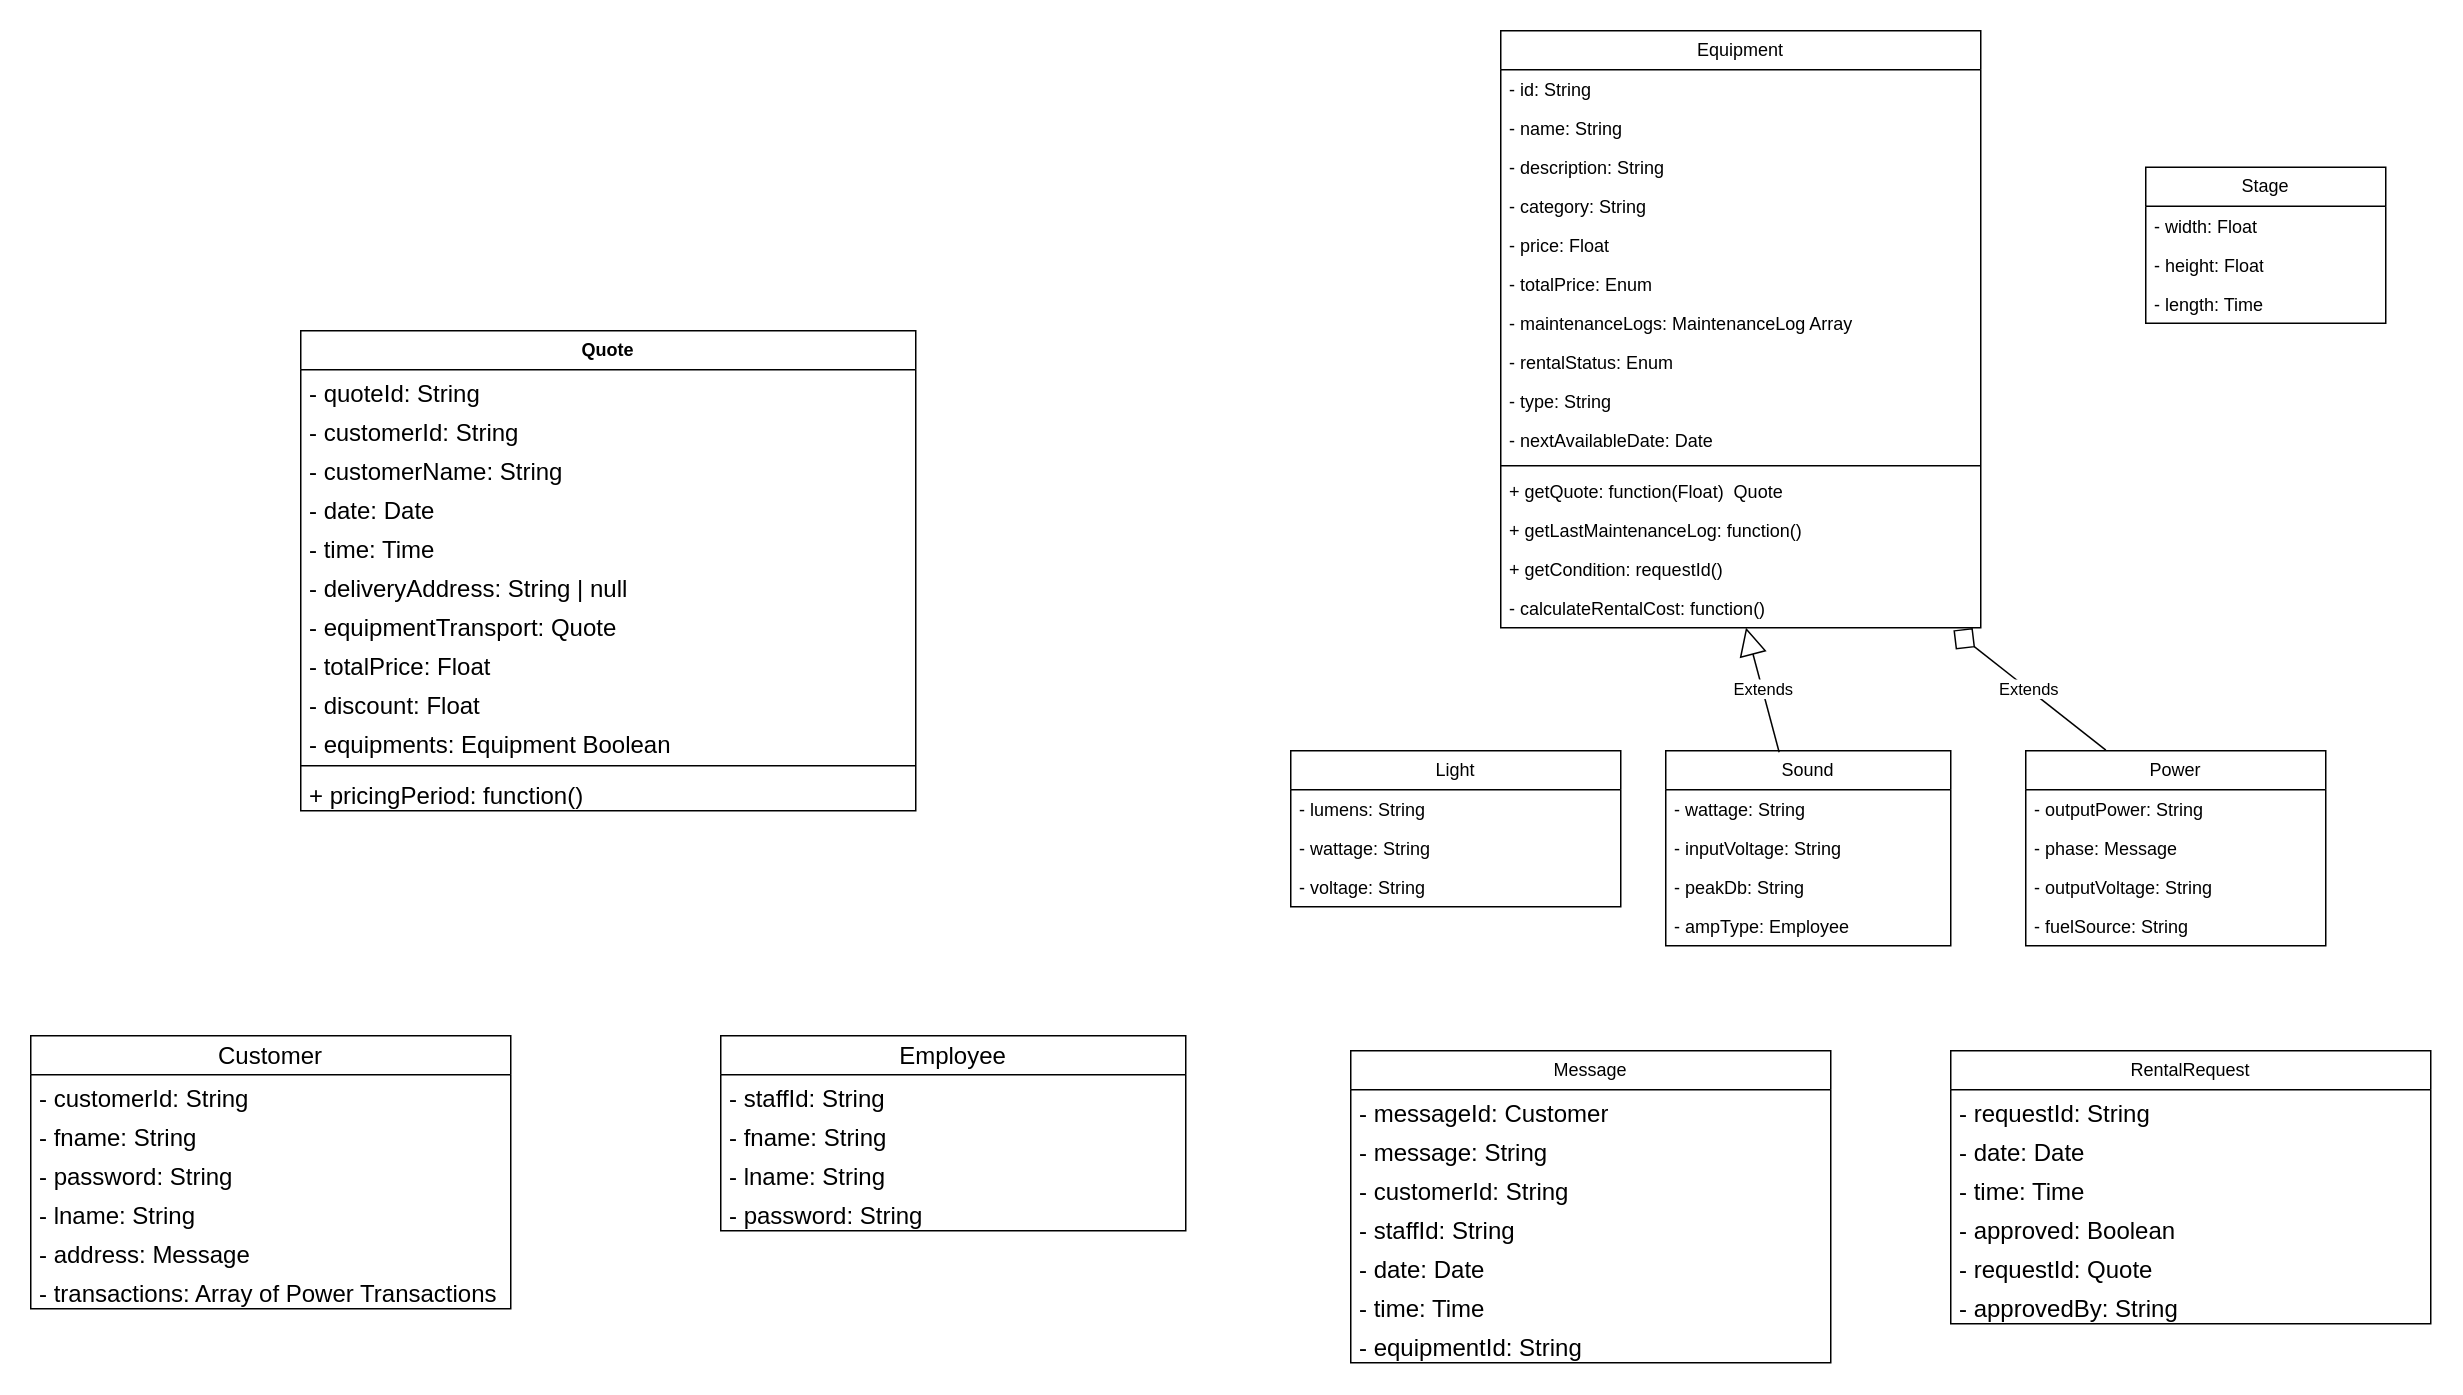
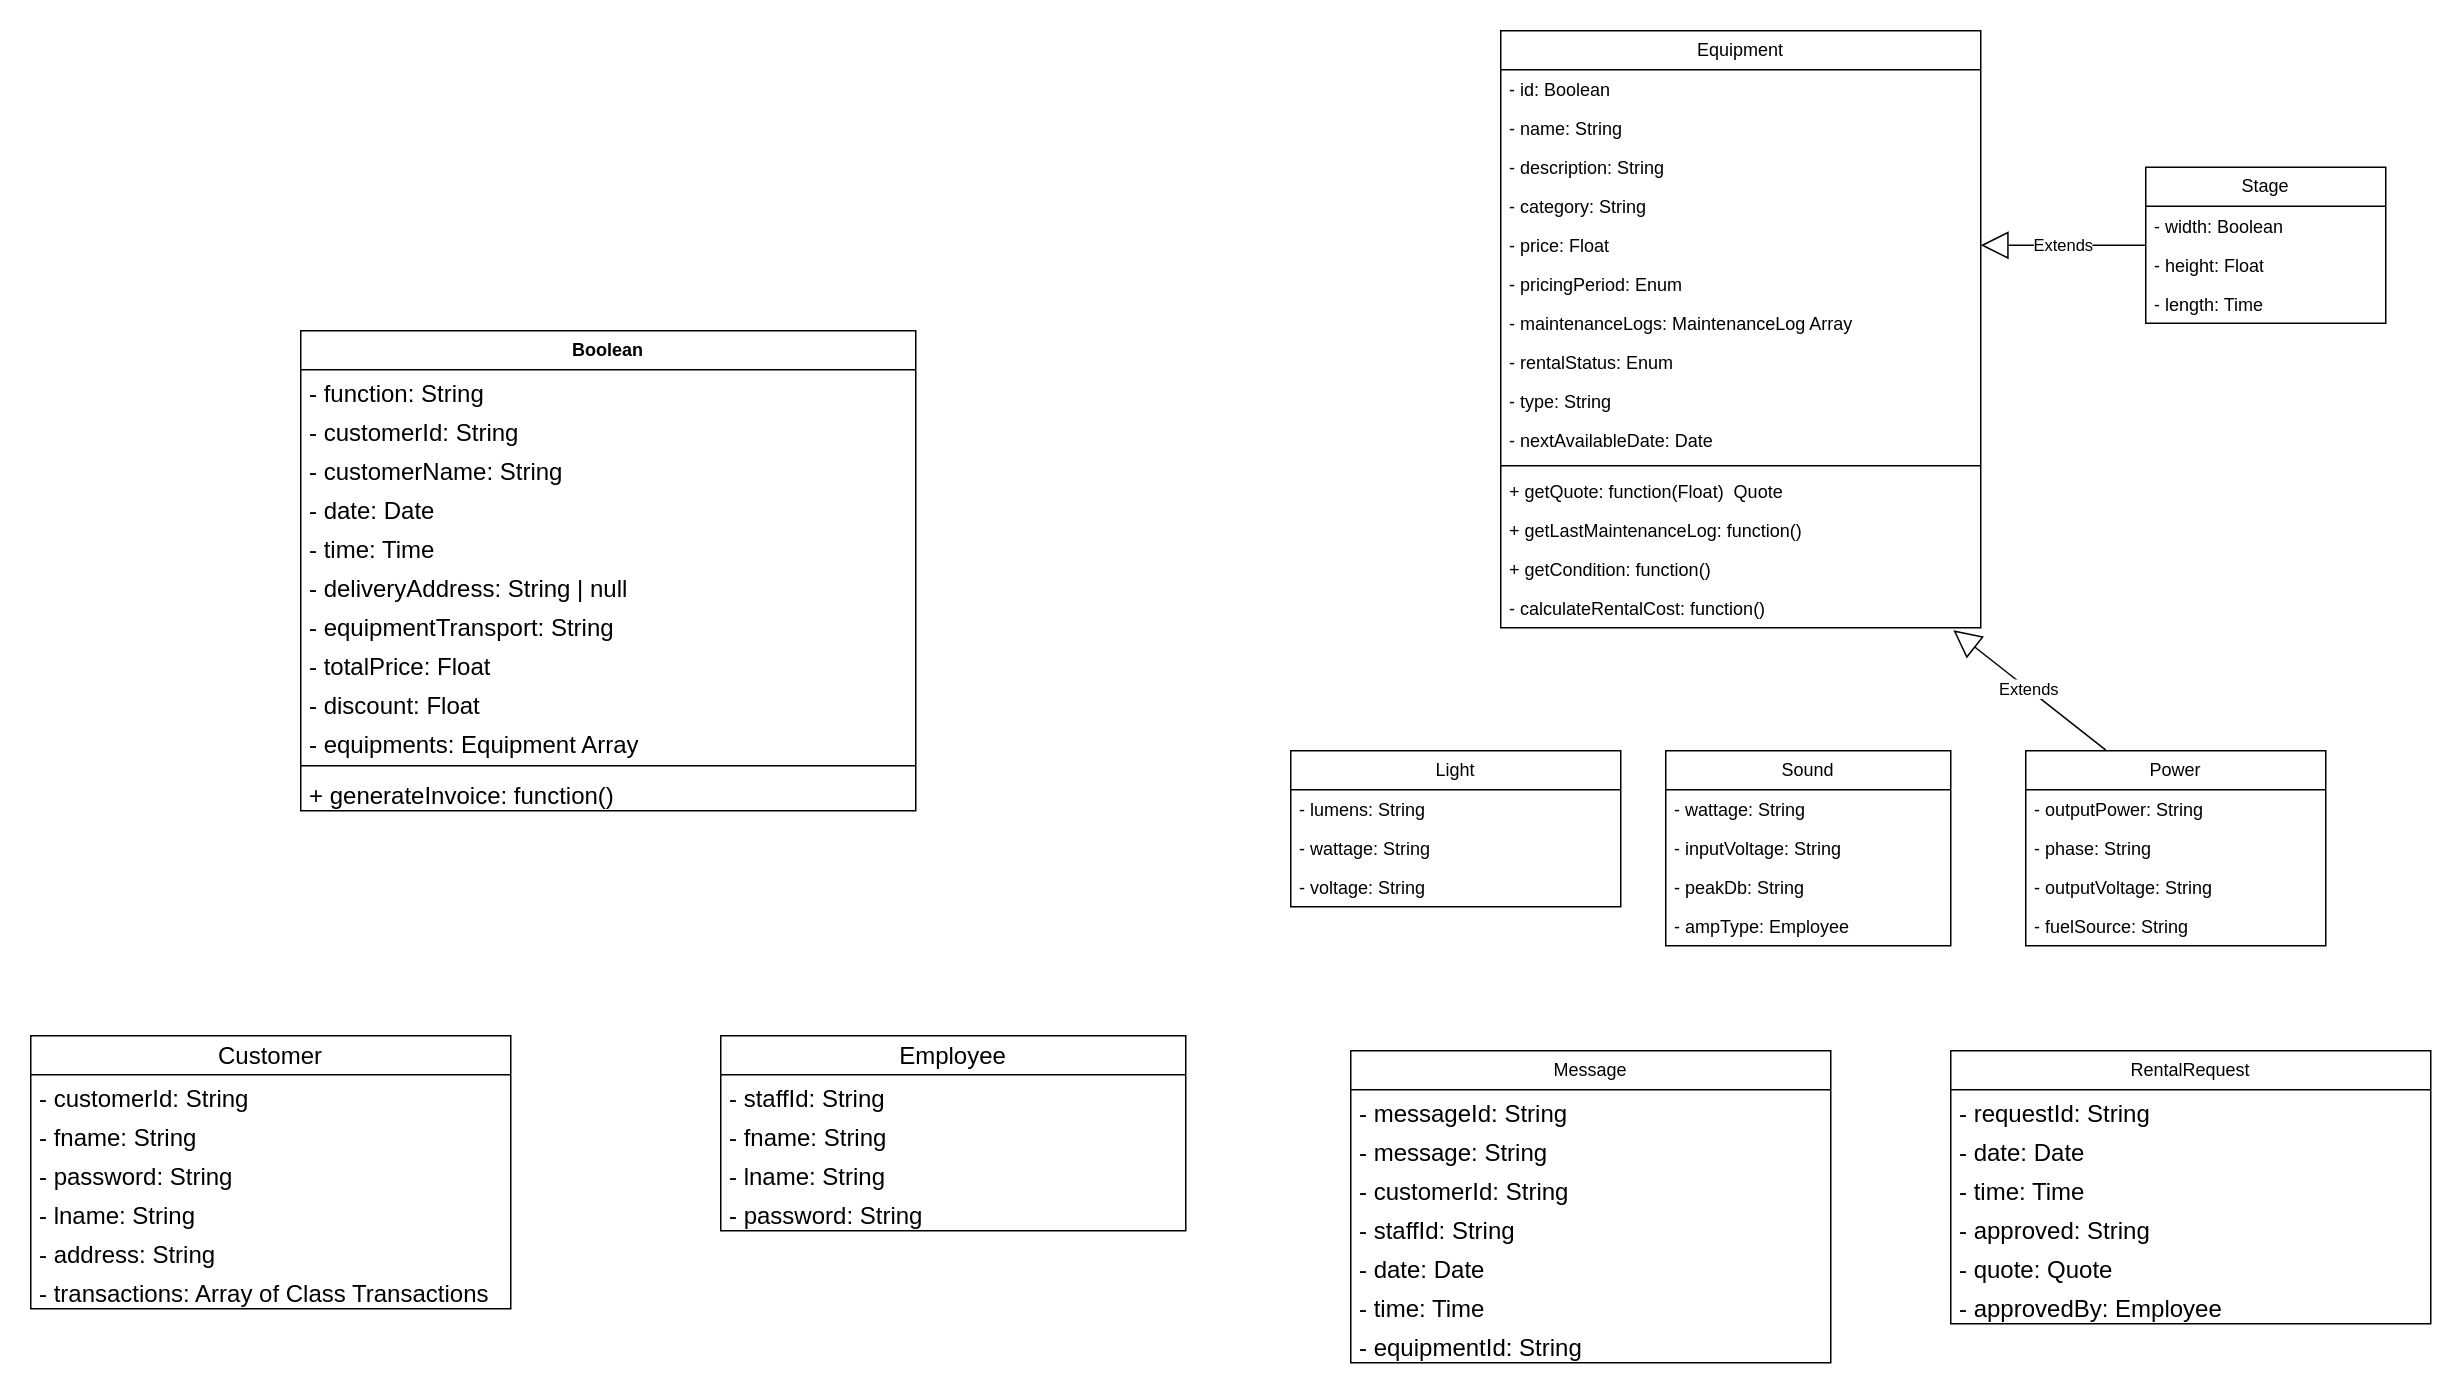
(1559, 91) -> (1564, 91)
(2214, 228) -> (2224, 228)
none -> (2077, 245)
(1589, 286) -> (1602, 286)
(608, 350) -> (608, 350)
(412, 395) -> (415, 395)
(1634, 571) -> (1627, 571)
(479, 629) -> (482, 629)
(1976, 648) -> (1976, 648)
(1766, 702) -> none
(496, 746) -> (486, 746)
(469, 797) -> (489, 797)
(2108, 850) -> (2101, 850)
(1492, 1115) -> (1475, 1115)
(2075, 1232) -> (2068, 1232)
(151, 1256) -> (142, 1256)
(2071, 1271) -> (2044, 1271)
(272, 1309) -> (272, 1309)
(2082, 1310) -> (2095, 1310)
